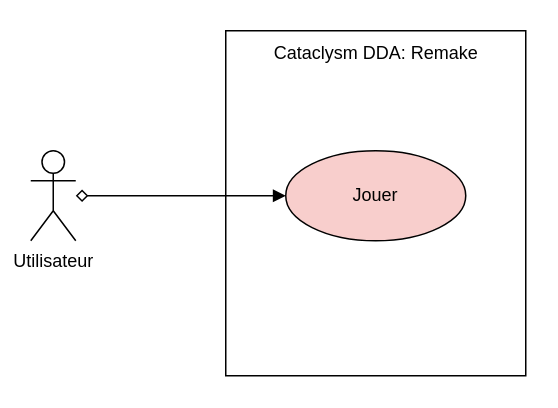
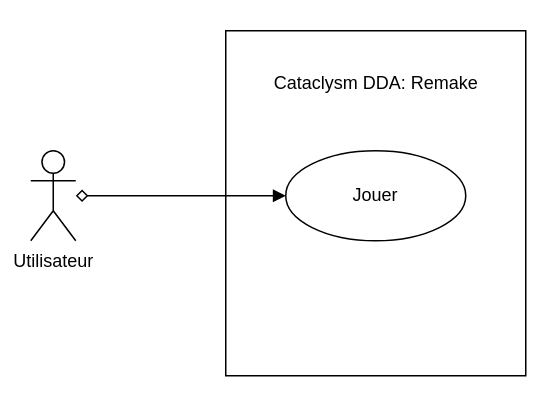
(376, 53) -> (376, 83)
(376, 196) -> (376, 196)
